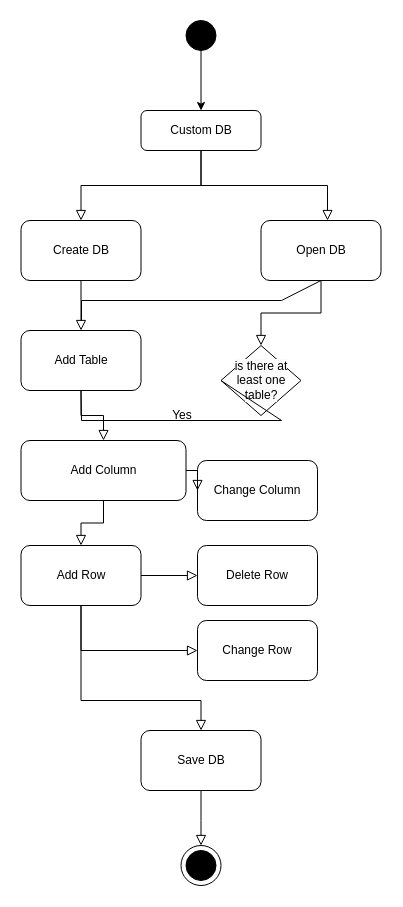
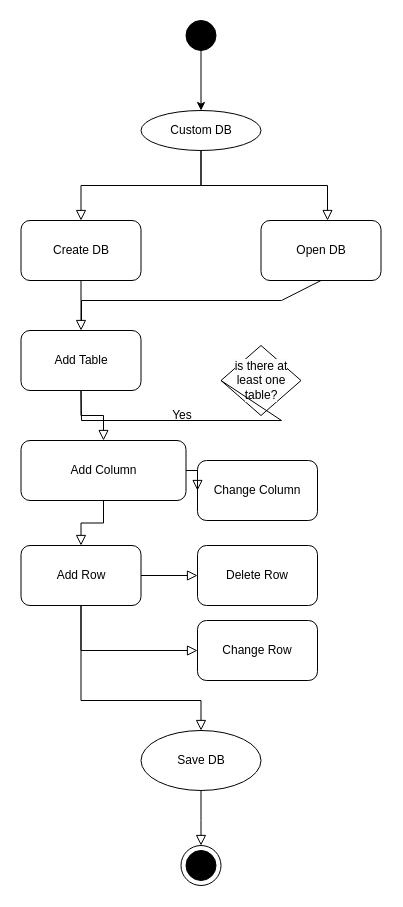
(201, 131) -> (201, 131)
(296, 313) -> none
(201, 761) -> (201, 761)
